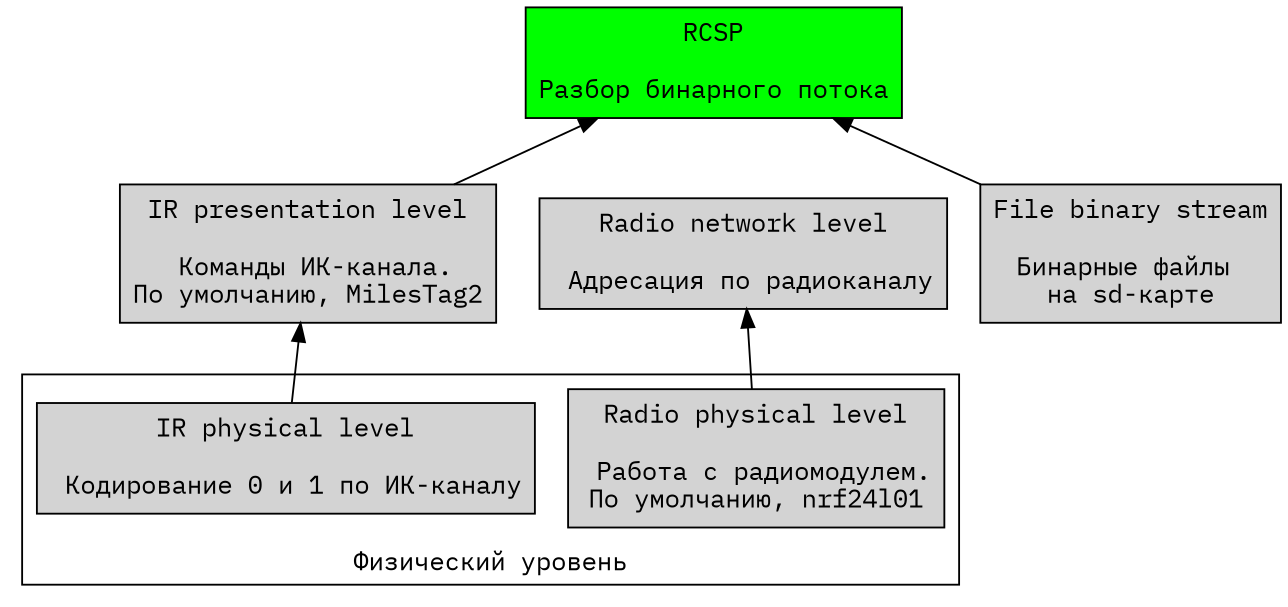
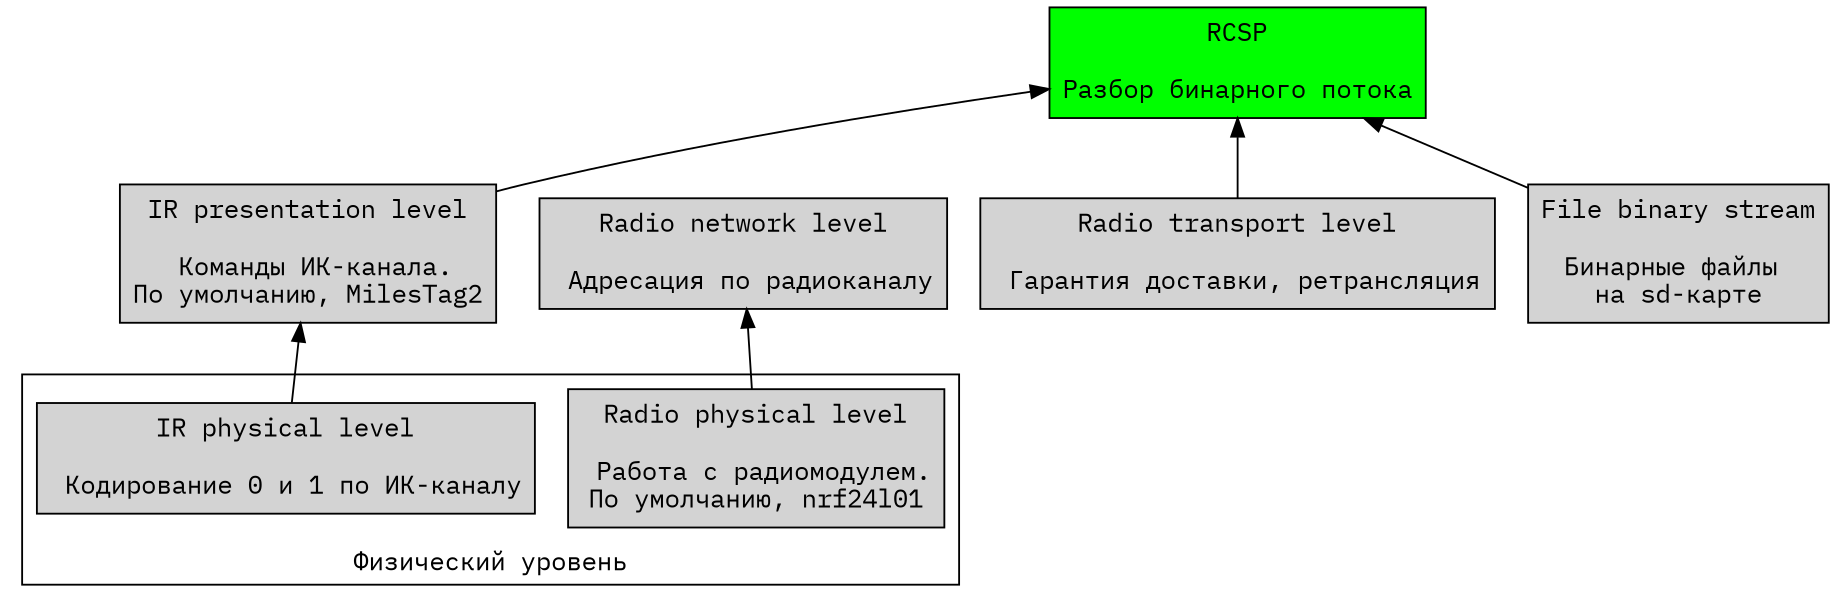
none -> (1238, 254)
